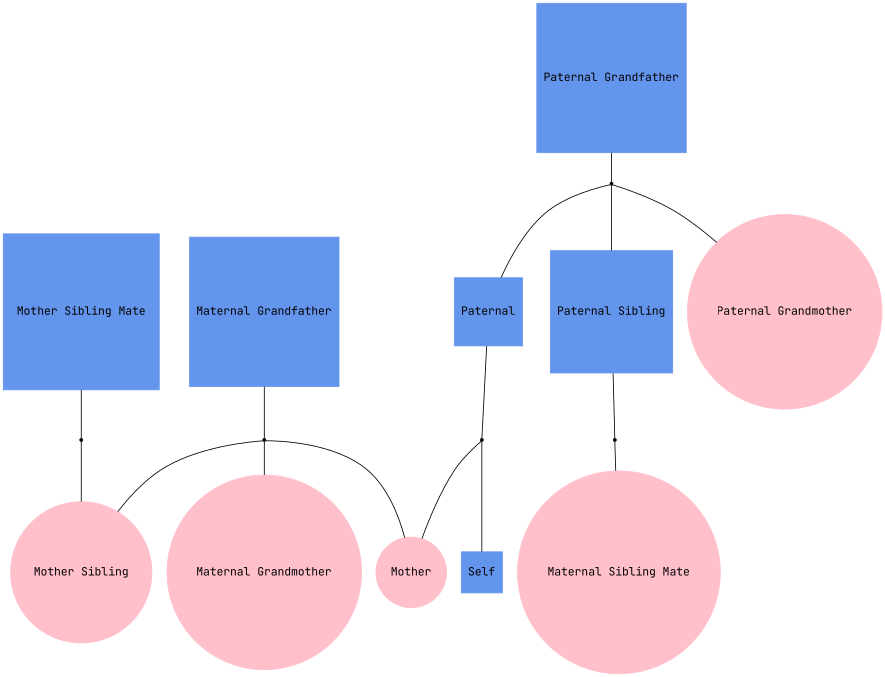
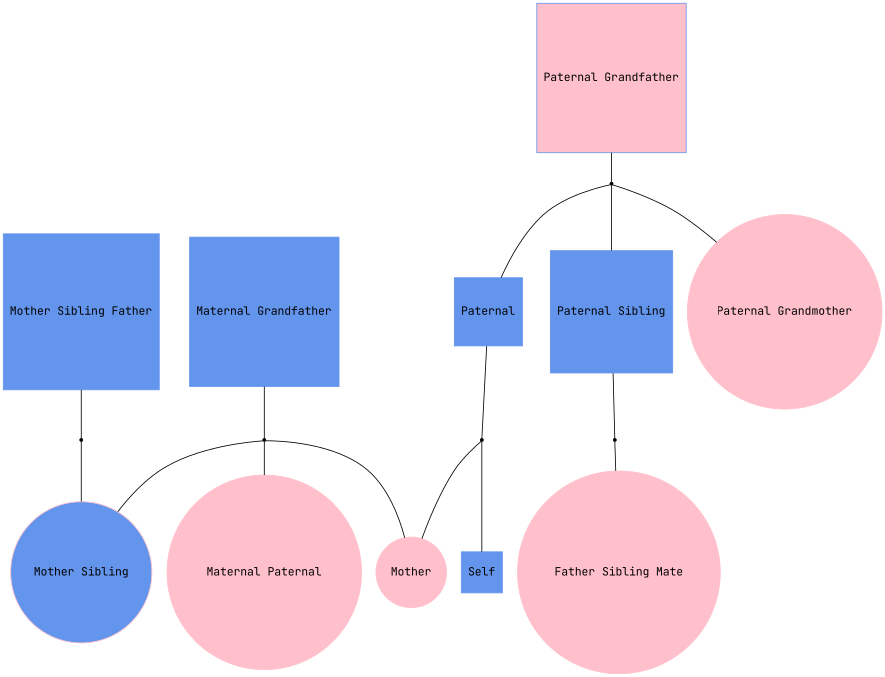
(612, 78) -> (612, 78)
(81, 312) -> (81, 312)
(81, 572) -> (81, 572)
(264, 572) -> (264, 572)
(619, 572) -> (619, 572)
